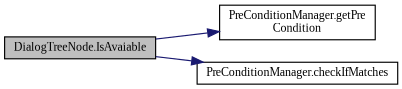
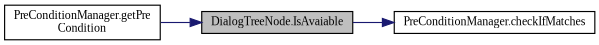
(182, 36) -> (175, 22)
